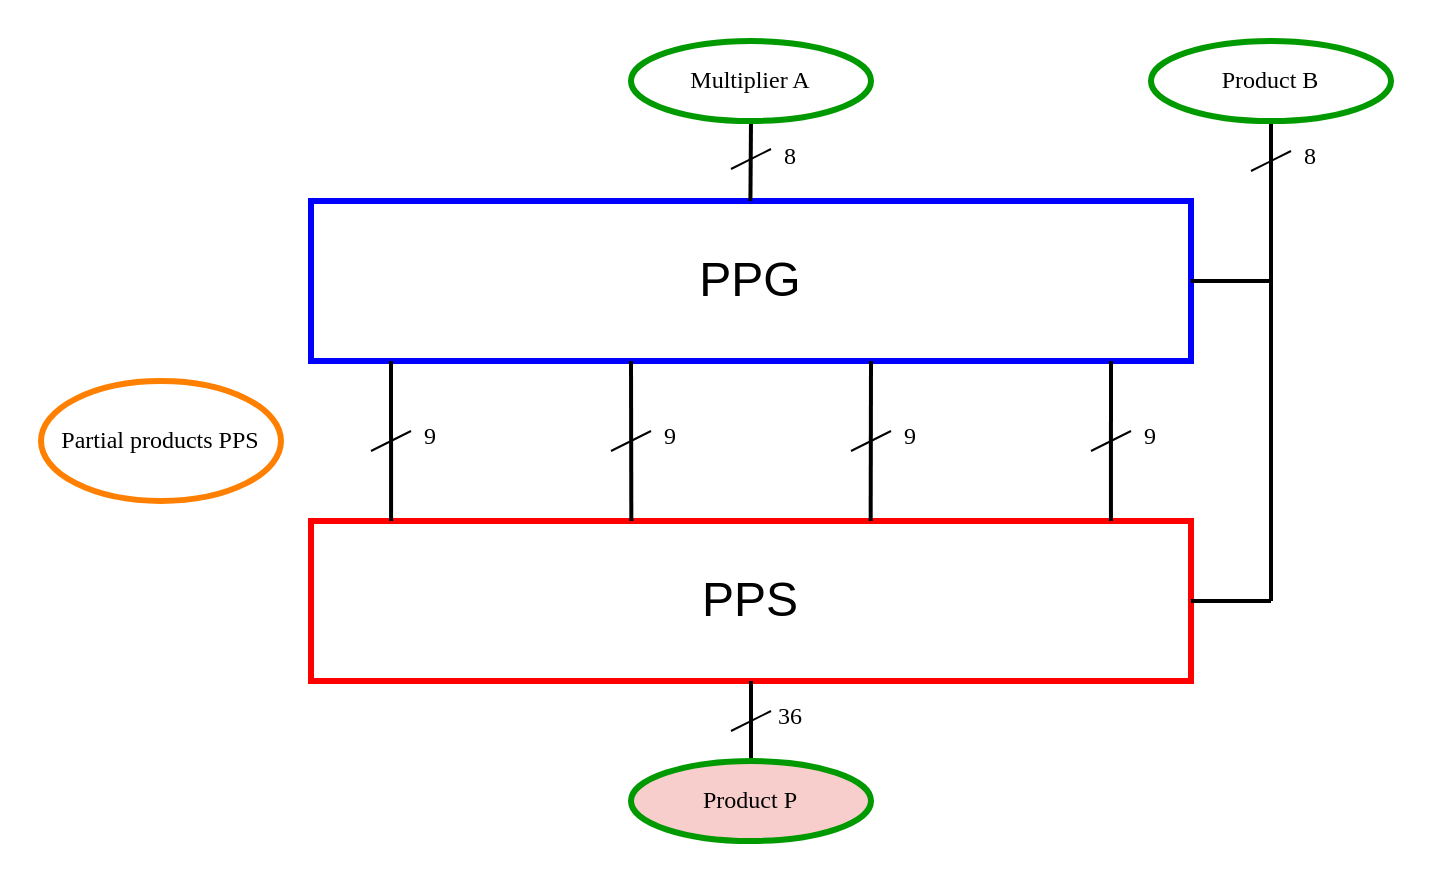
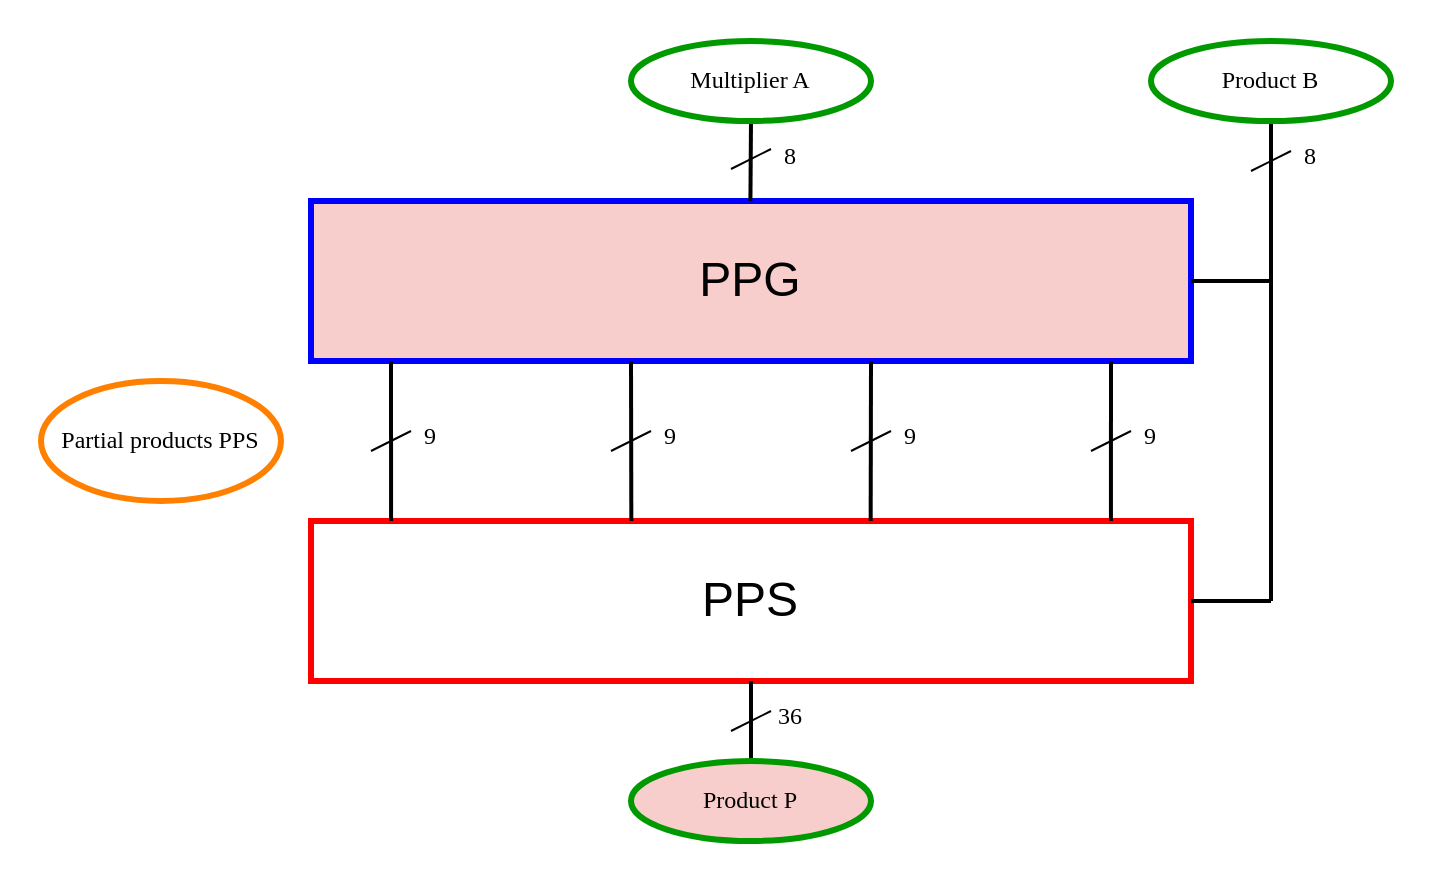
(751, 281) -> (751, 281)
